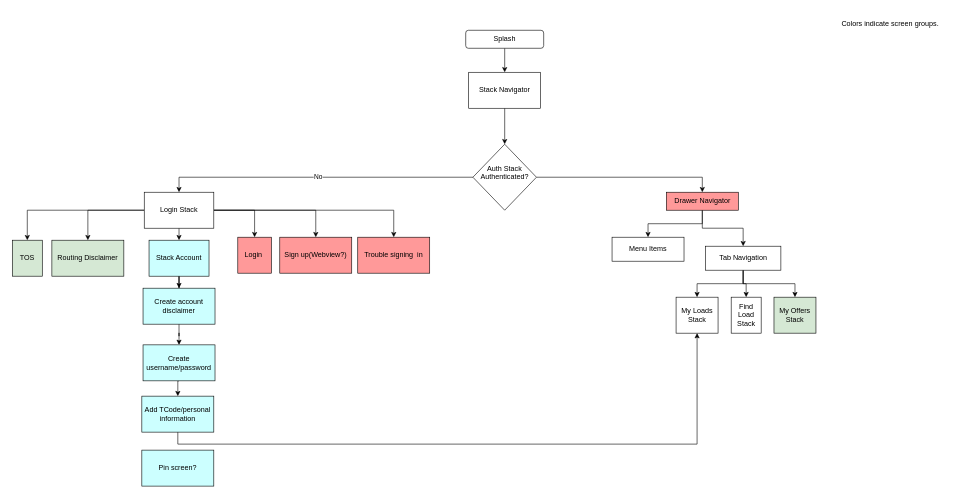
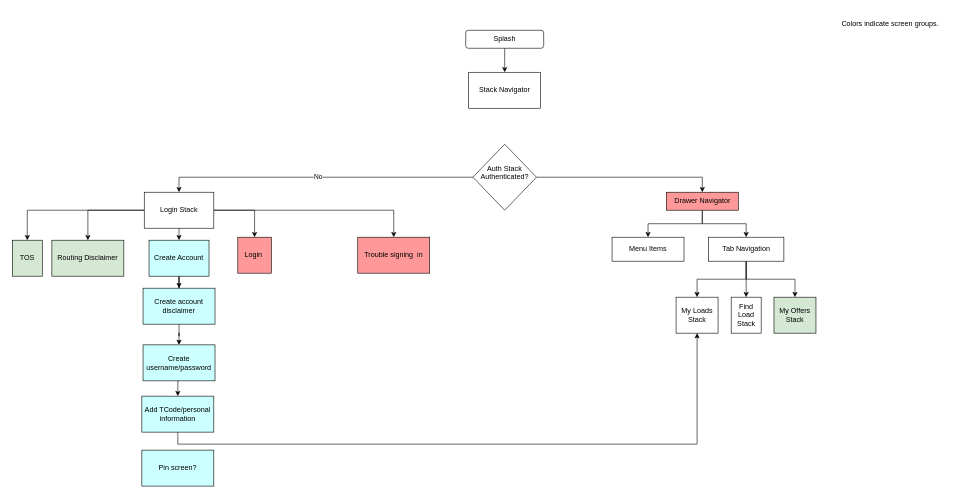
(505, 138) -> none
(316, 231) -> none
(316, 255) -> none
(179, 258) -> (179, 258)
(743, 258) -> (746, 249)
